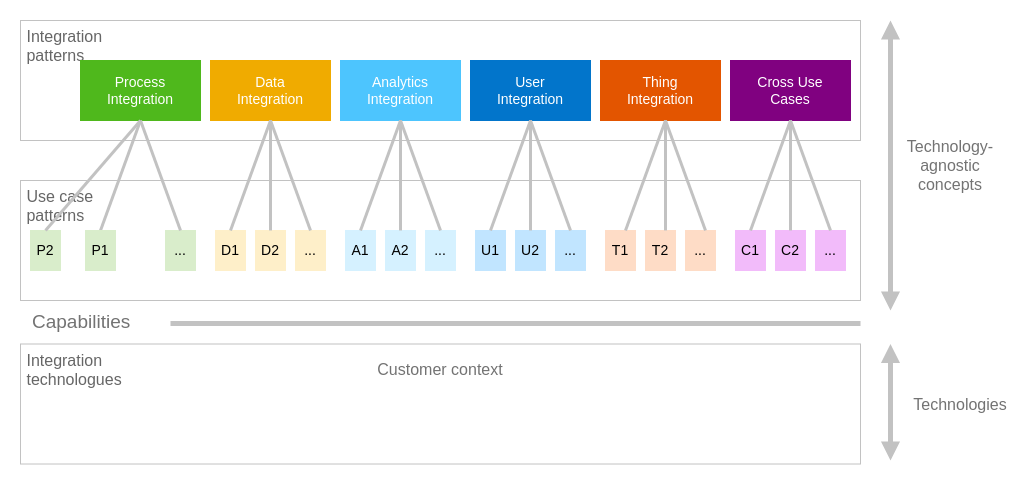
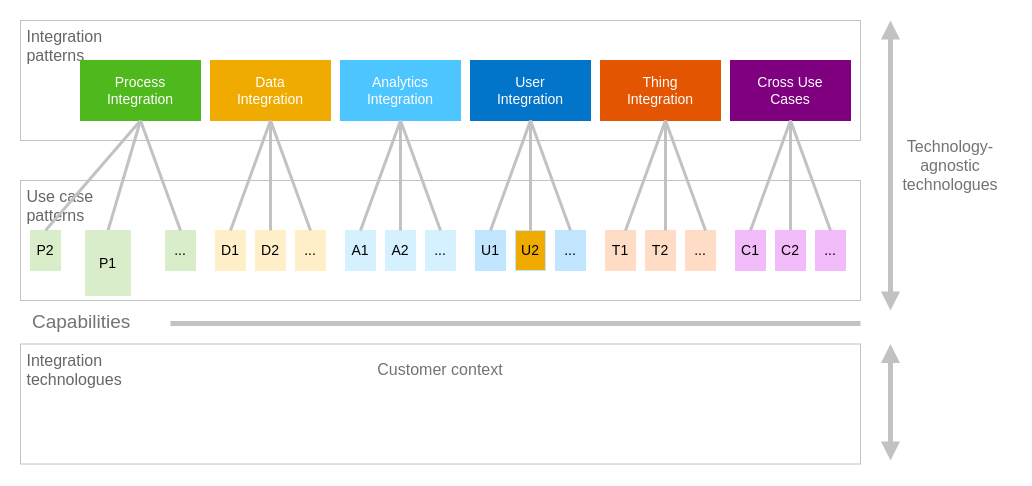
(951, 166) -> (951, 166)
(101, 251) -> (108, 263)
(531, 251) -> (531, 251)
(961, 405) -> none
